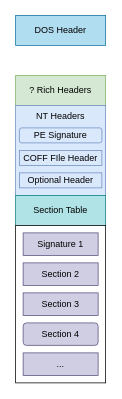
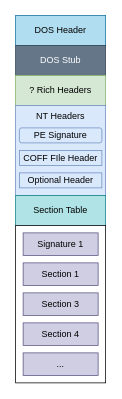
none -> (60, 60)
(60, 274) -> (60, 274)
(60, 334) -> (60, 334)
